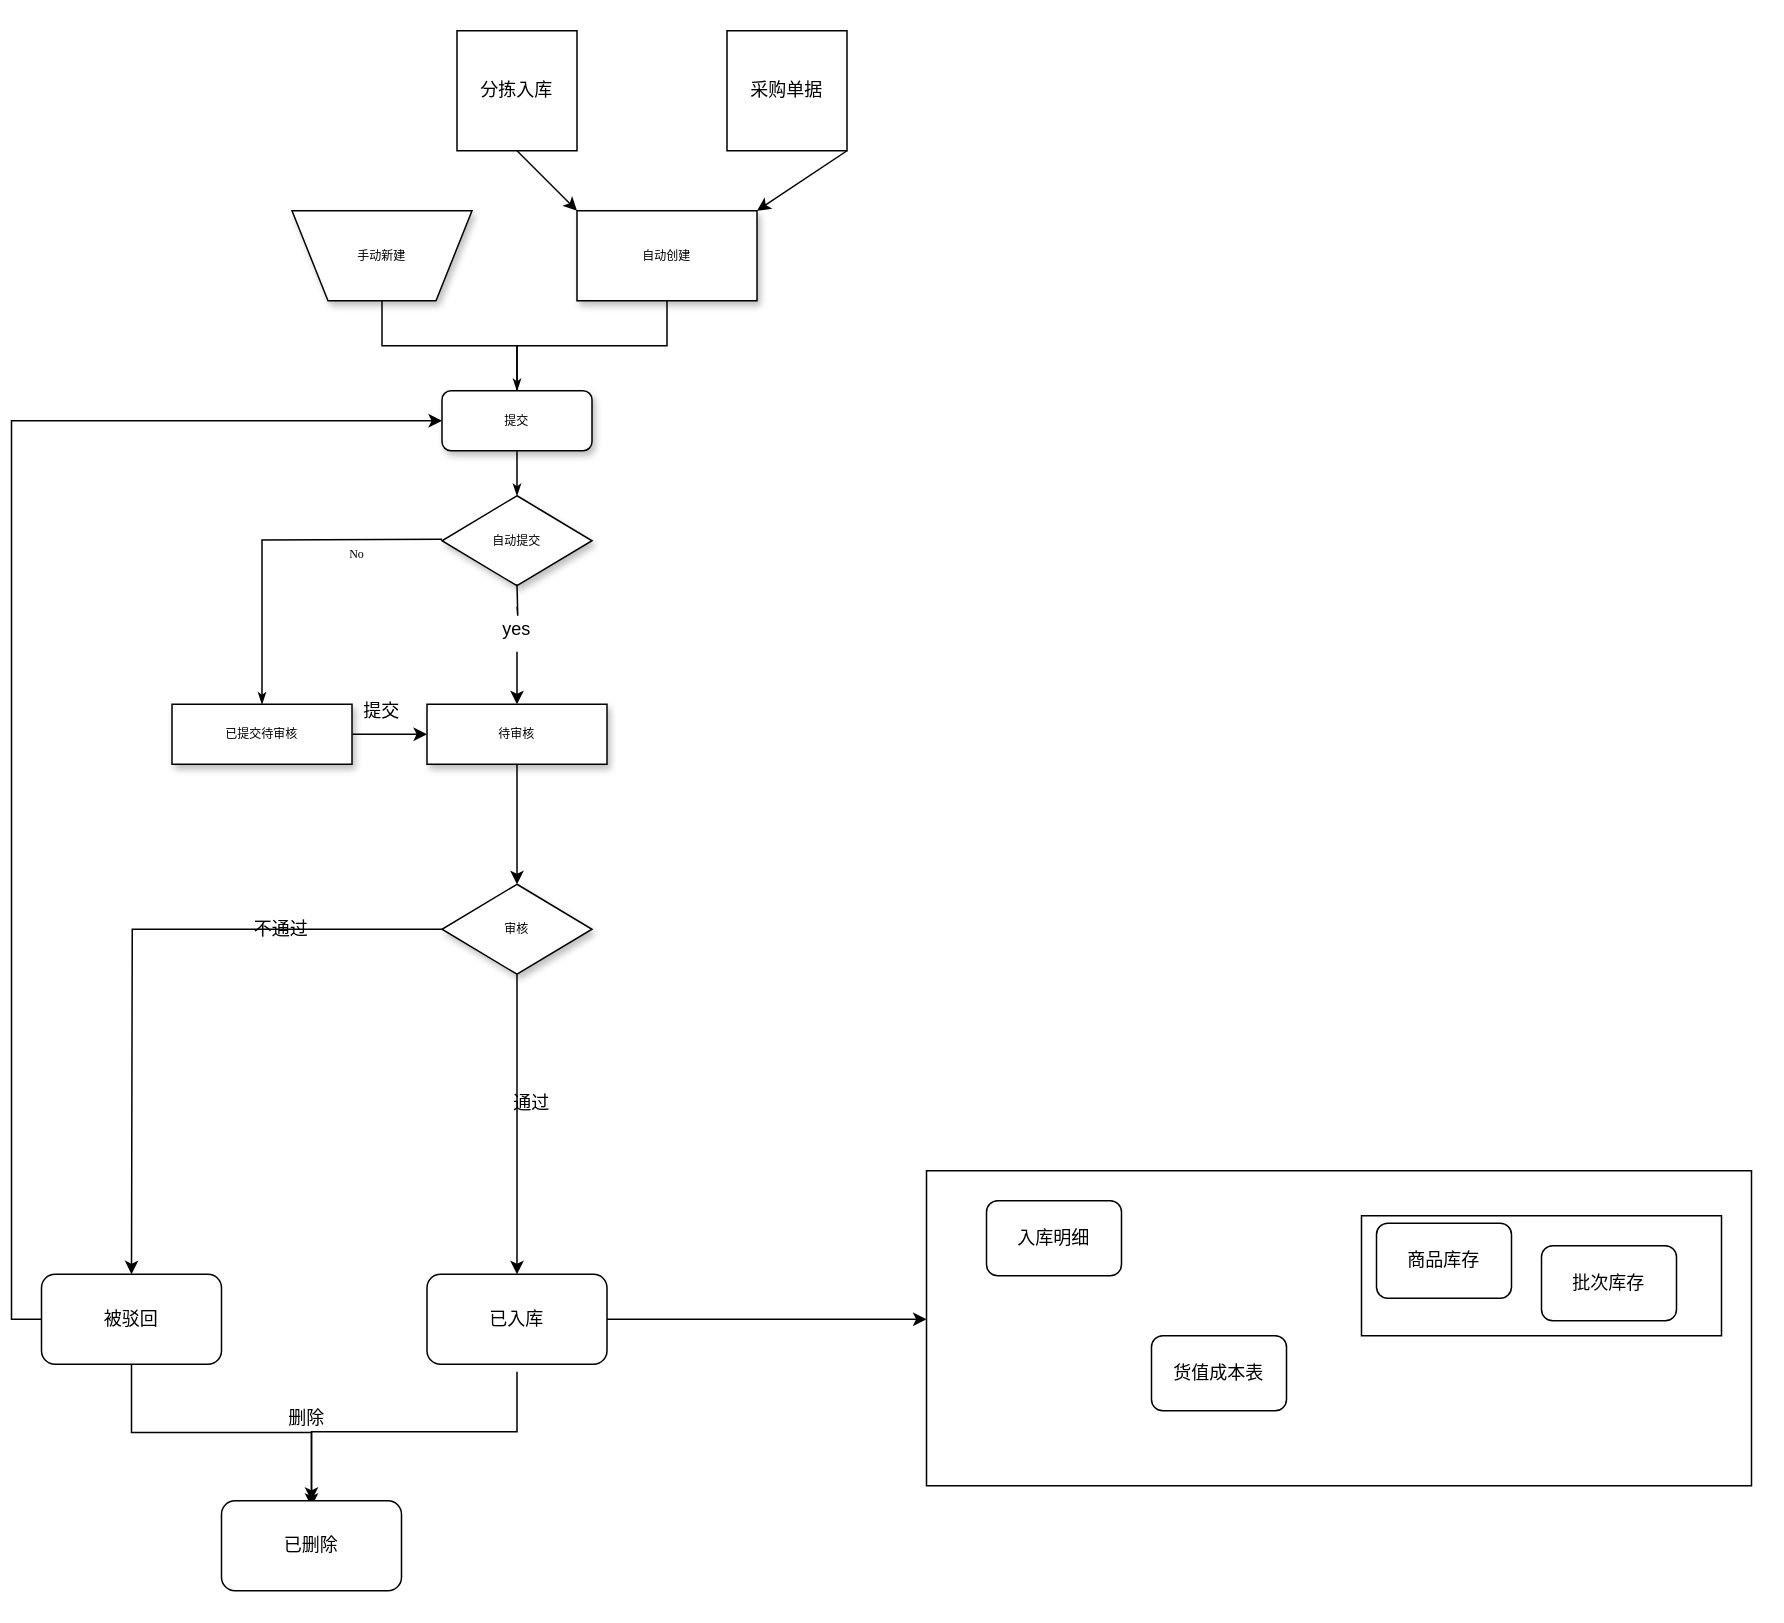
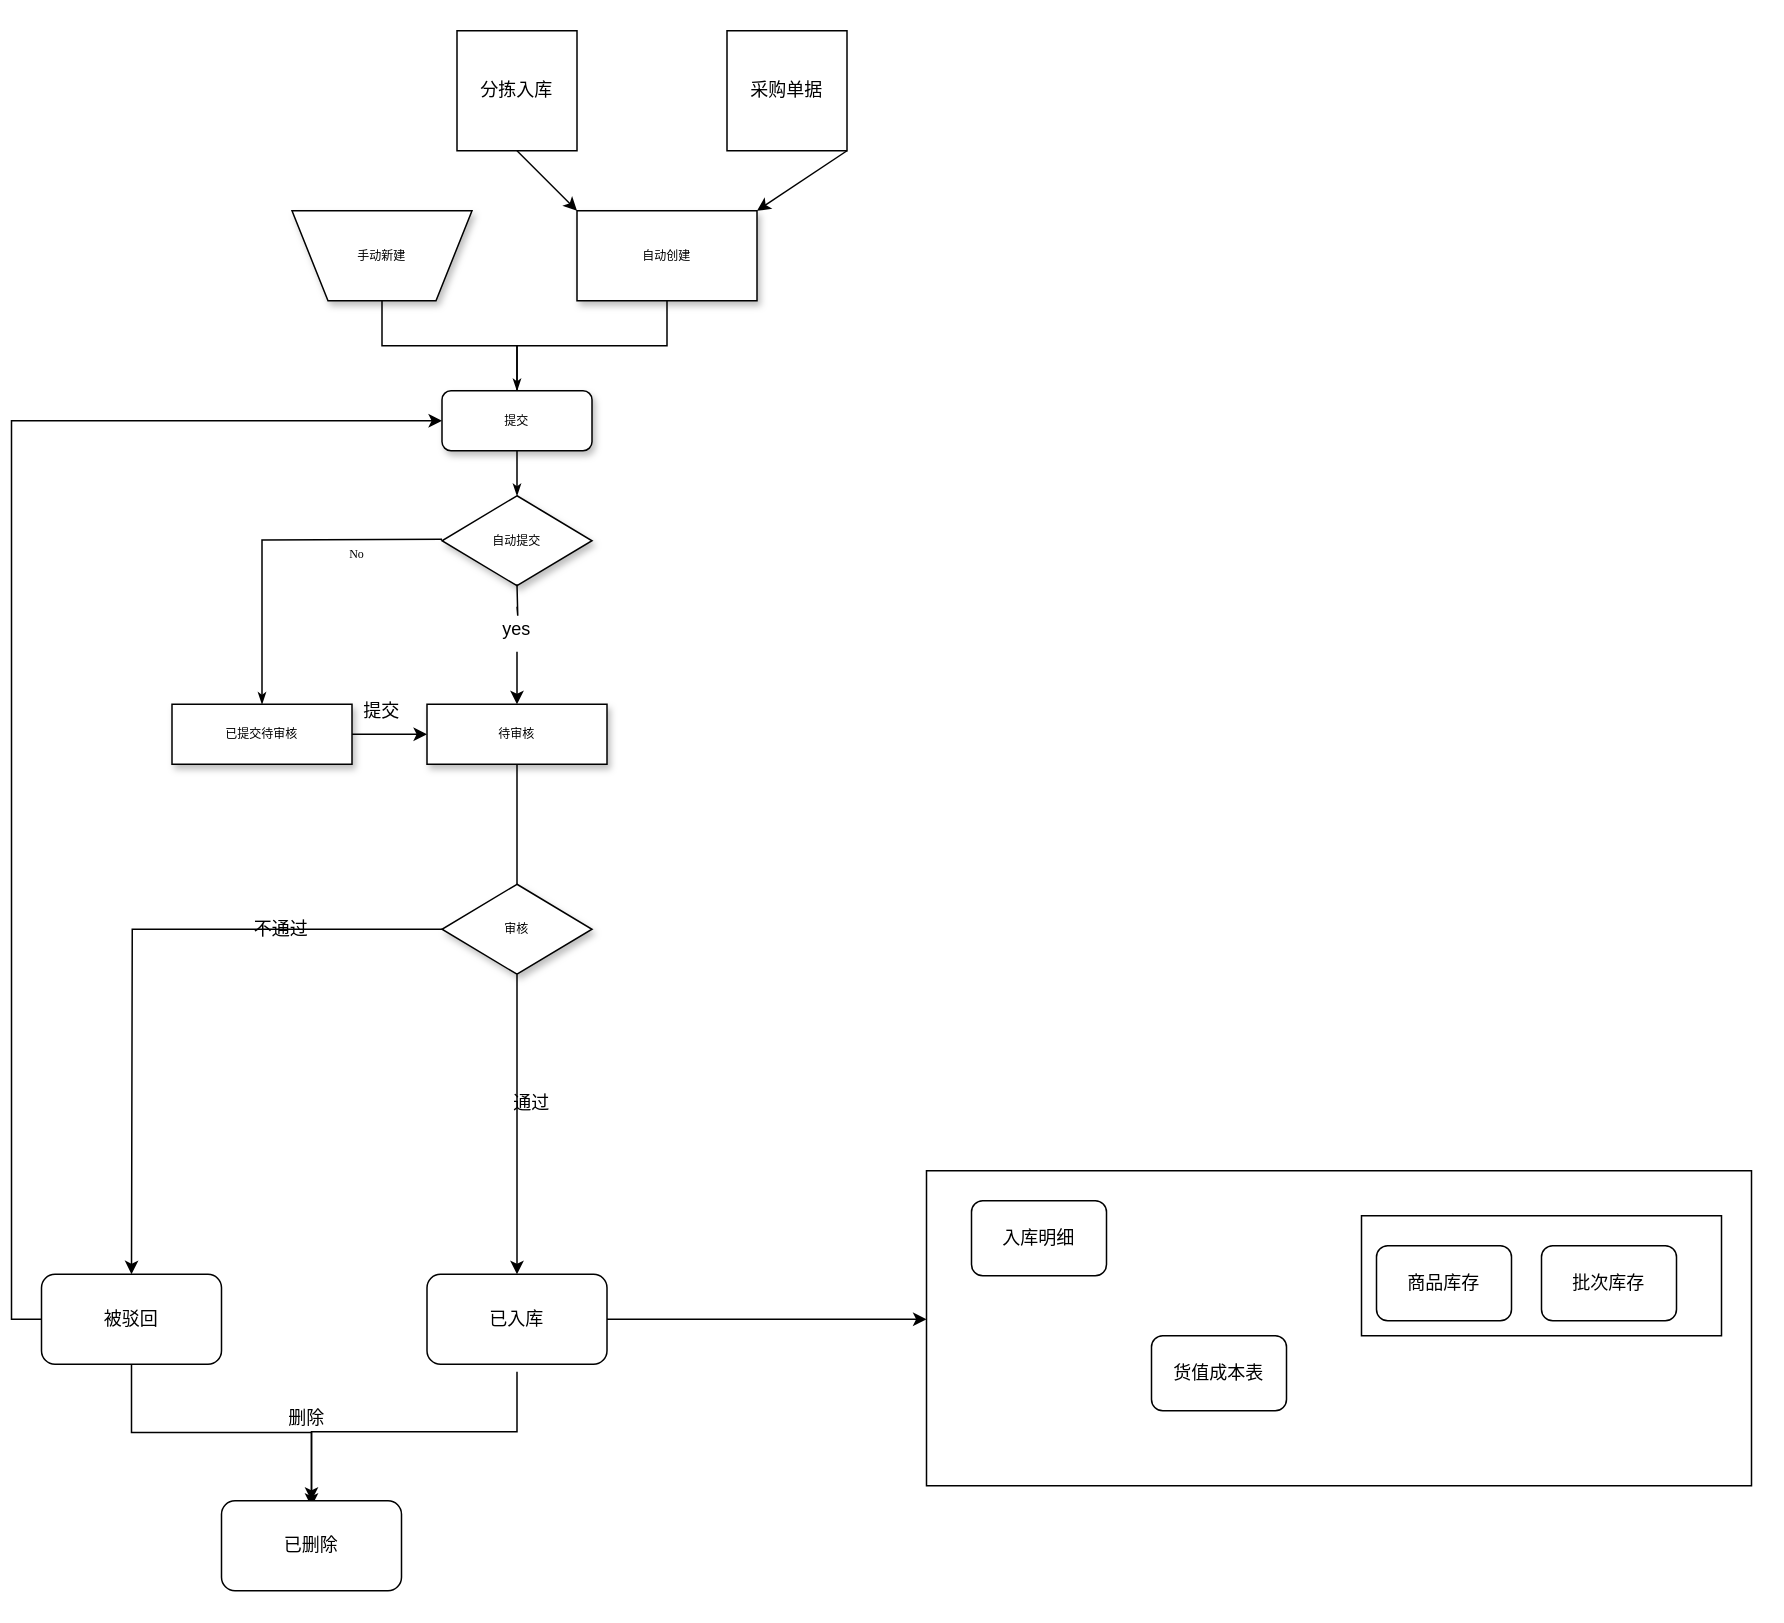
(517, 873) -> (517, 876)
(1054, 1238) -> (1039, 1238)
(1444, 1261) -> (1444, 1283)
